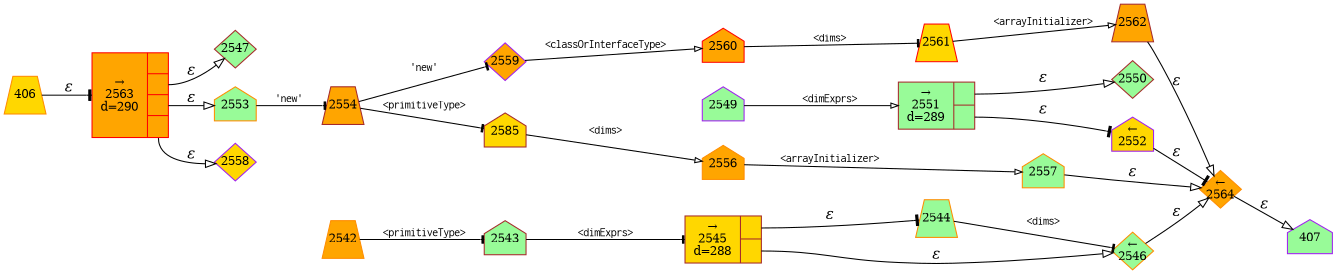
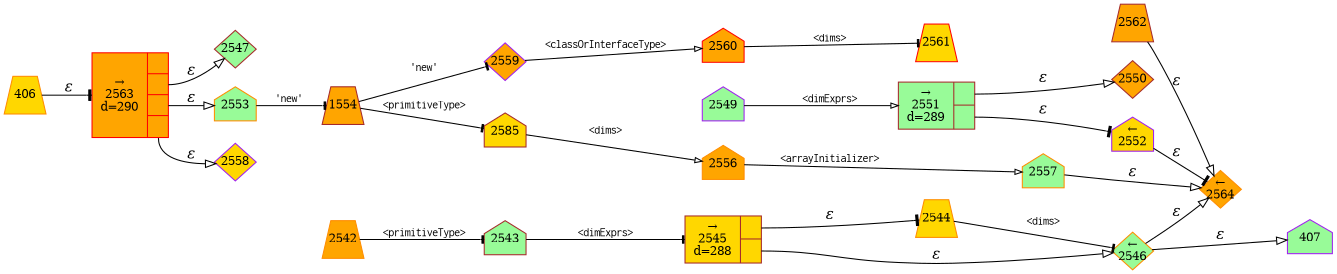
(1030, 33) -> none
(1133, 79) -> (1133, 79)
(343, 106) -> (343, 106)
(1259, 210) -> (1214, 245)
(937, 219) -> (937, 219)
